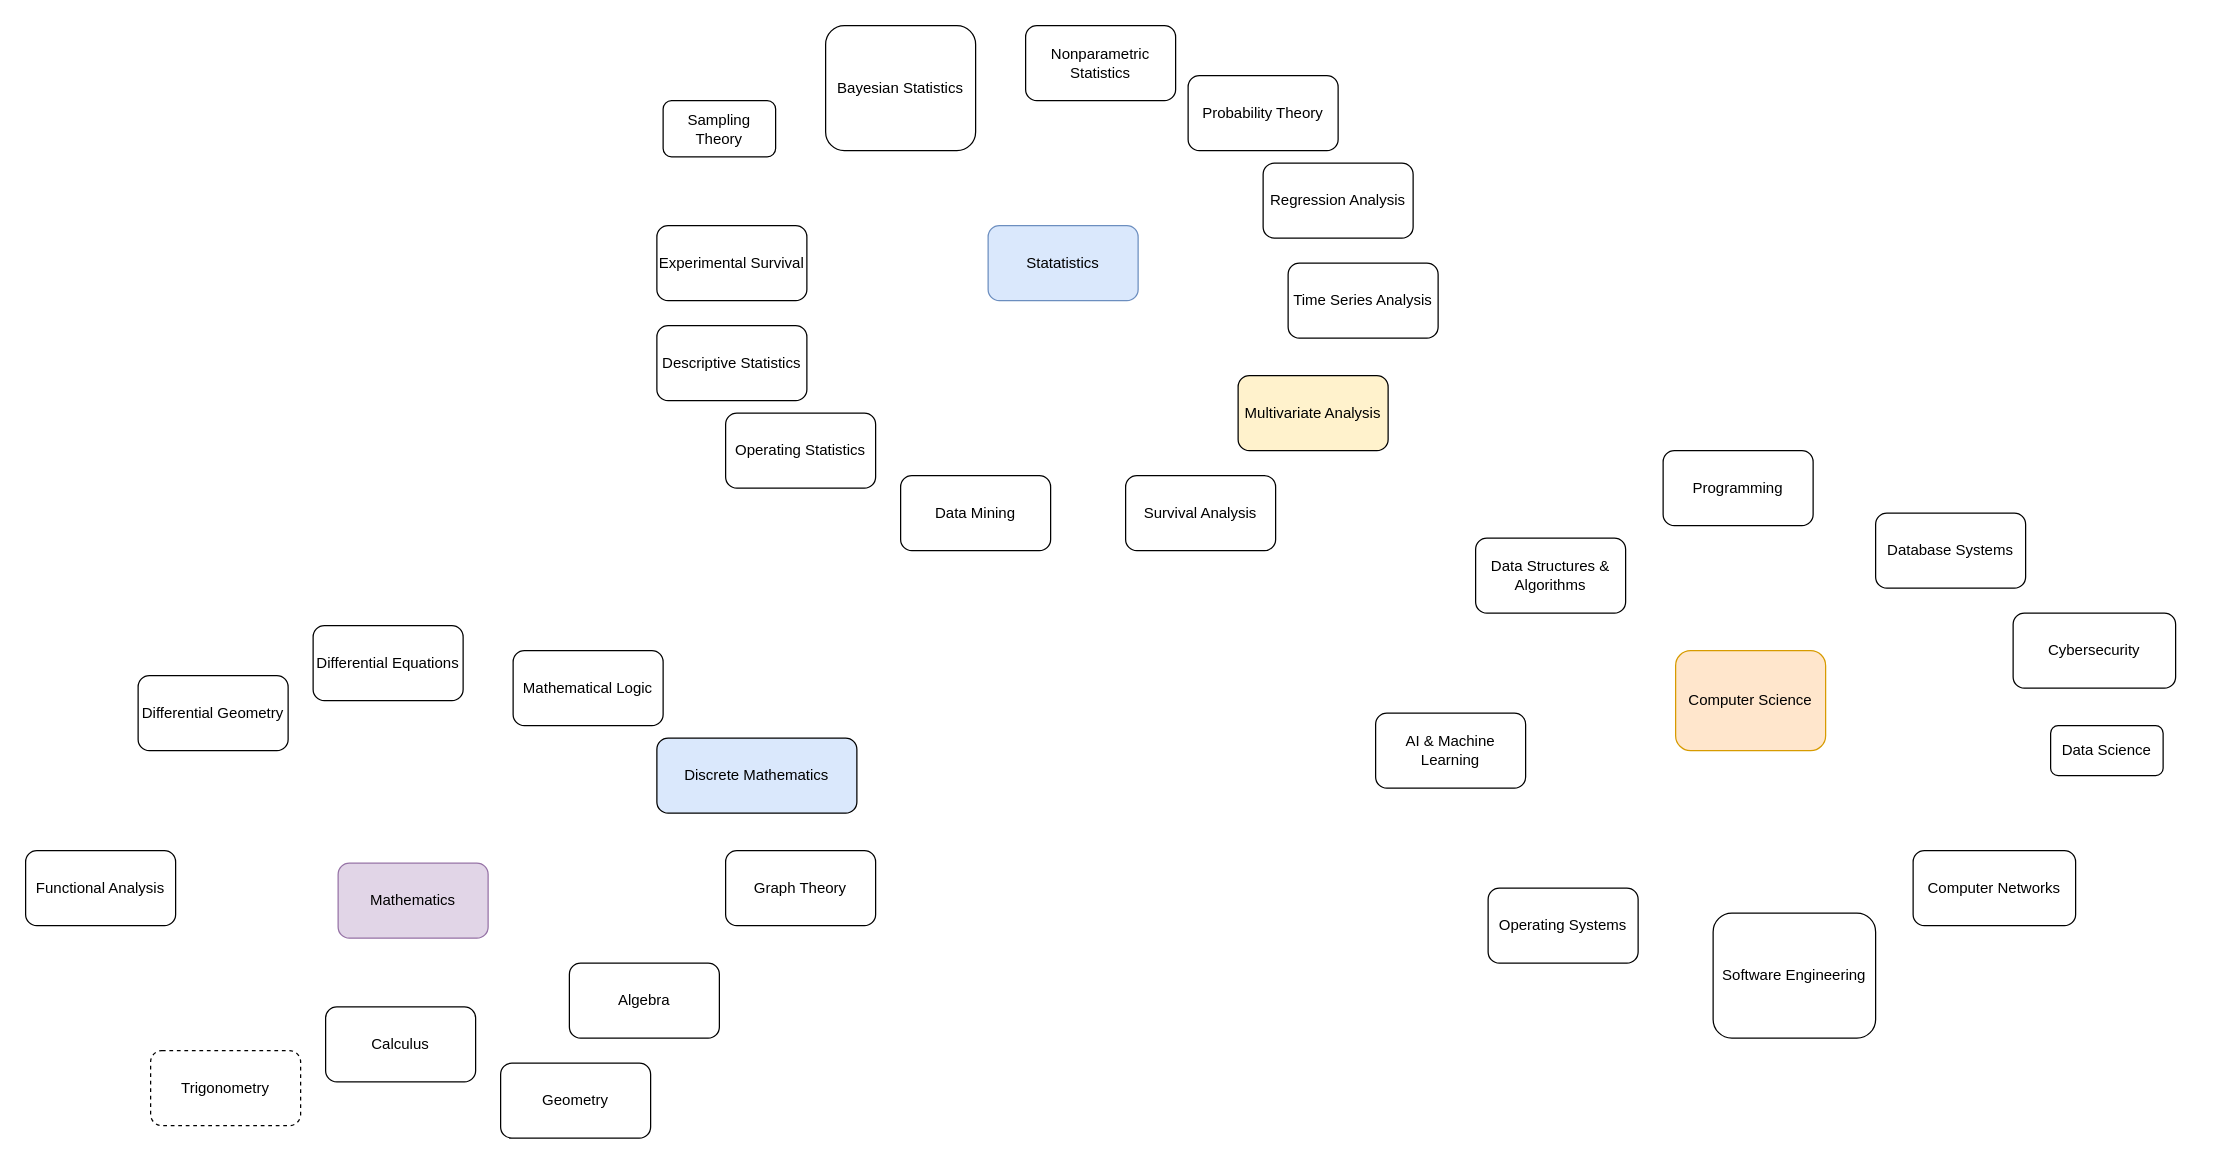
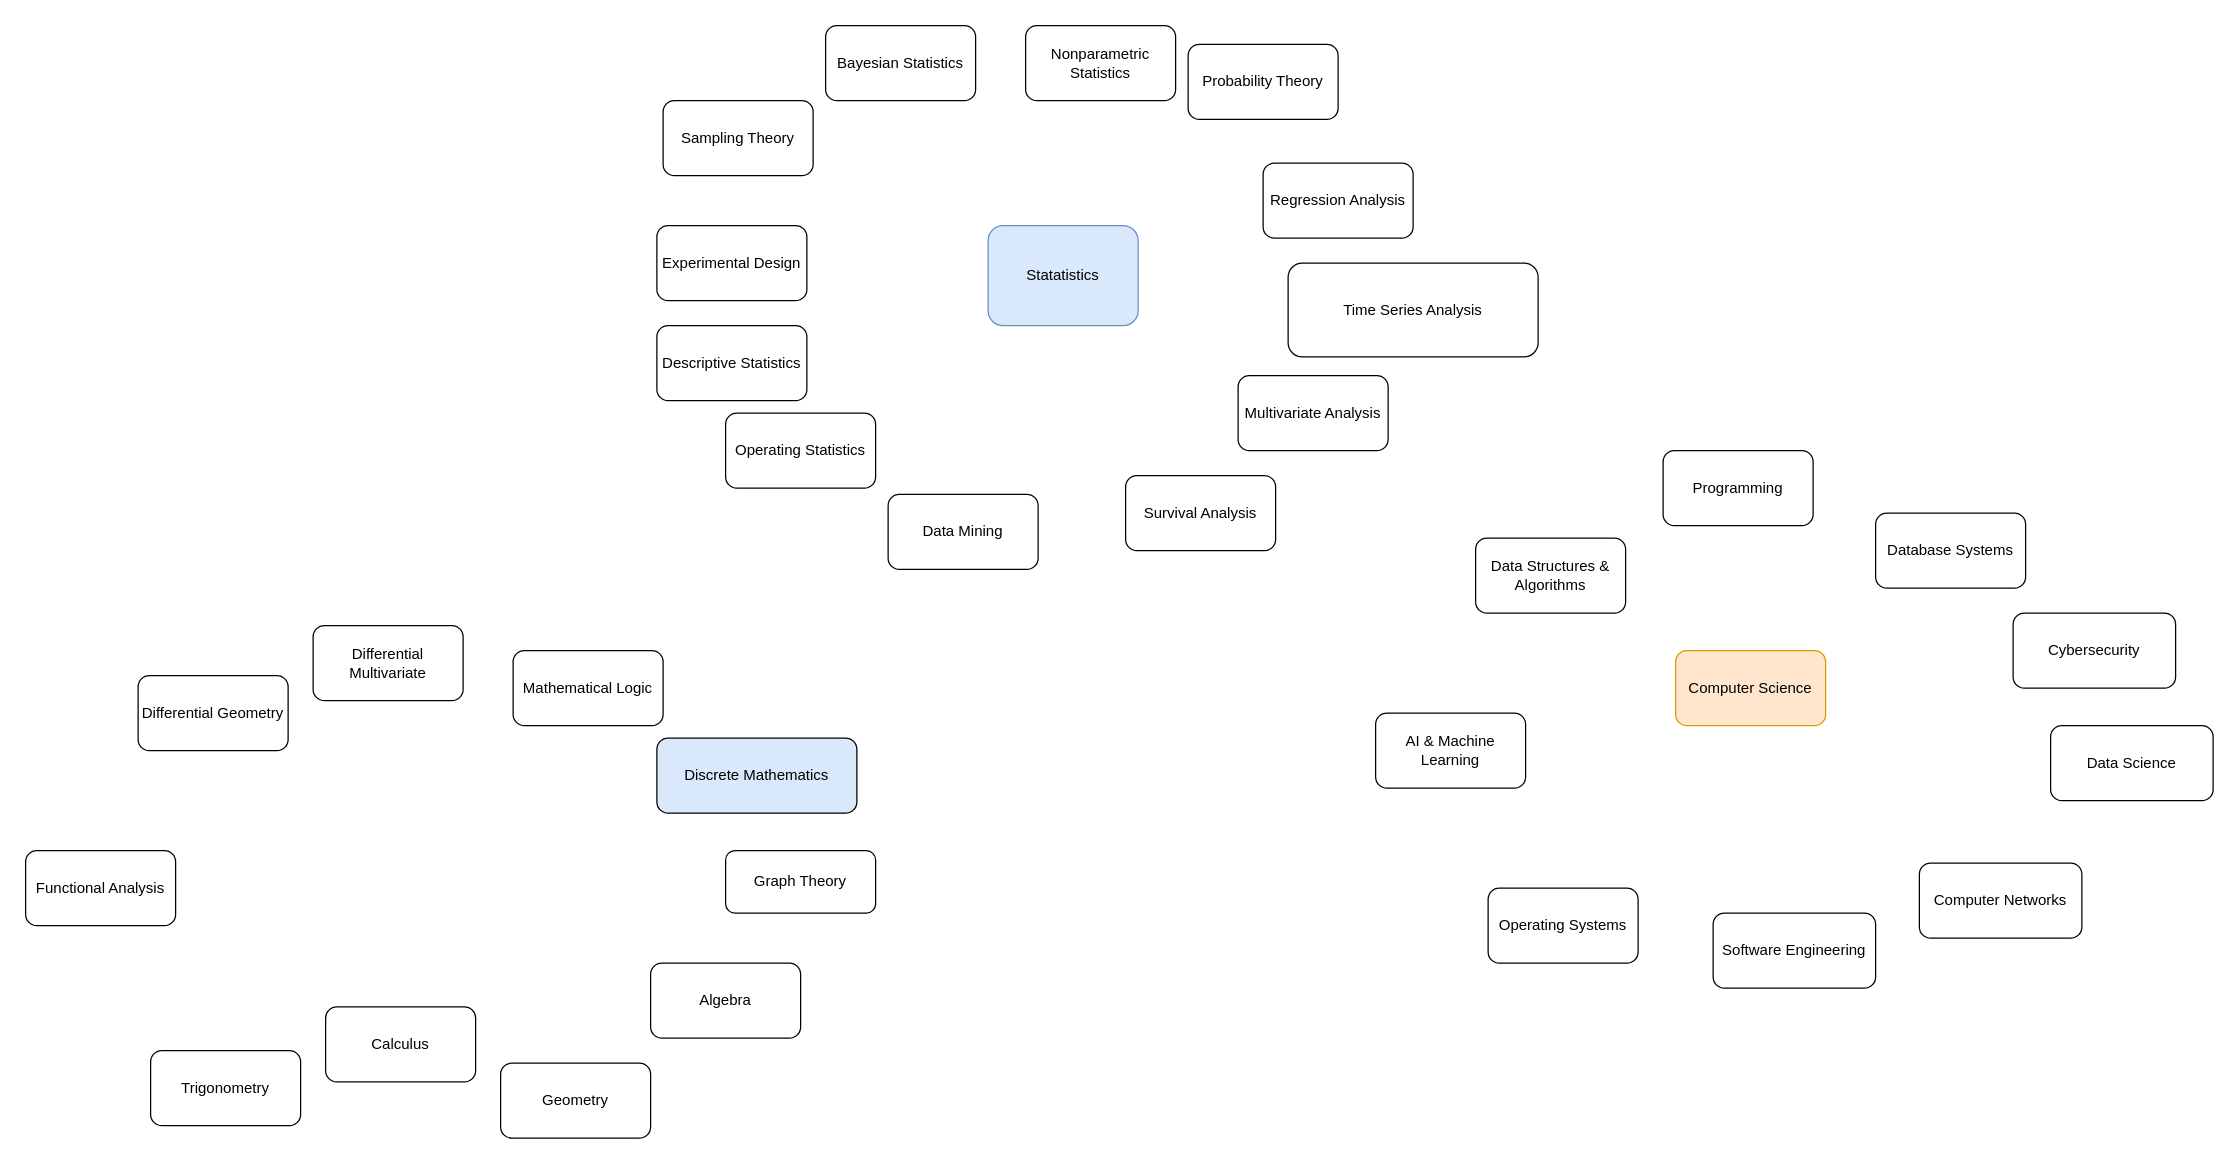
(901, 88) -> (901, 63)
(1263, 113) -> (1263, 82)
(719, 129) -> (738, 138)
(732, 263) -> (732, 263)
(1063, 263) -> (1063, 276)
(1363, 301) -> (1413, 310)
(1313, 413) -> (1313, 413)
(976, 513) -> (963, 532)
(388, 663) -> (388, 663)
(1751, 701) -> (1751, 688)
(2107, 751) -> (2132, 763)
(801, 888) -> (801, 882)
(1994, 888) -> (2001, 901)
(413, 901) -> none
(1794, 976) -> (1794, 951)
(644, 1001) -> (726, 1001)
(226, 1088) -> (226, 1088)
